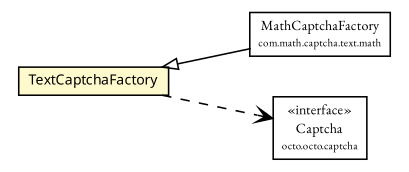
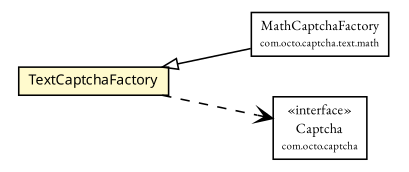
(320, 43) -> (320, 43)
(320, 146) -> (320, 146)
